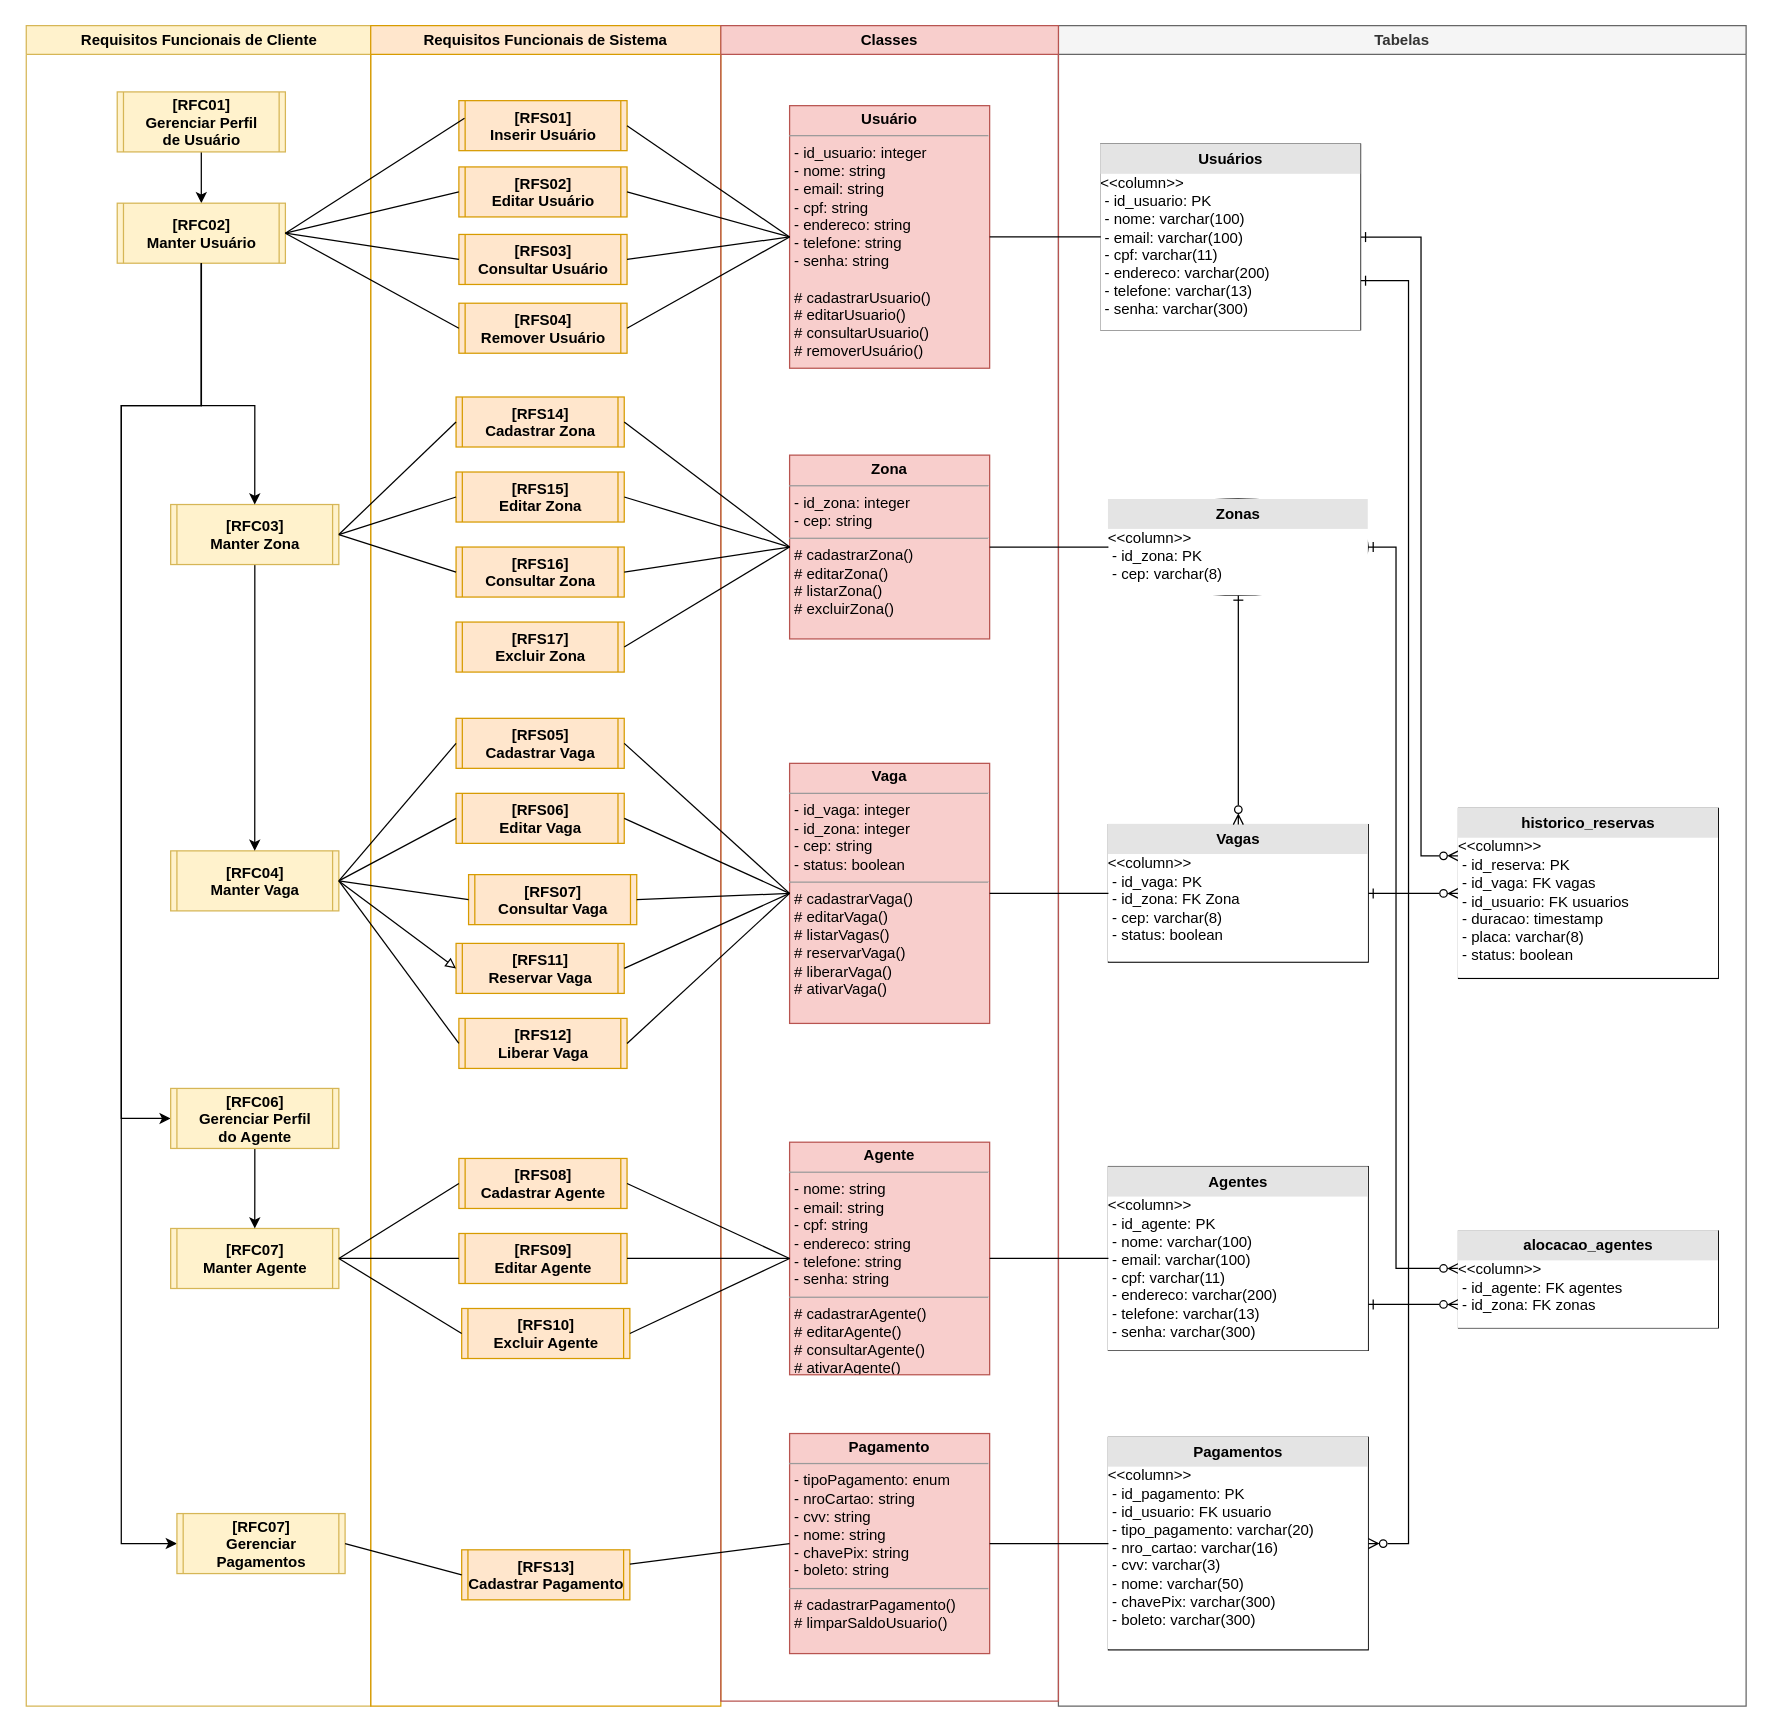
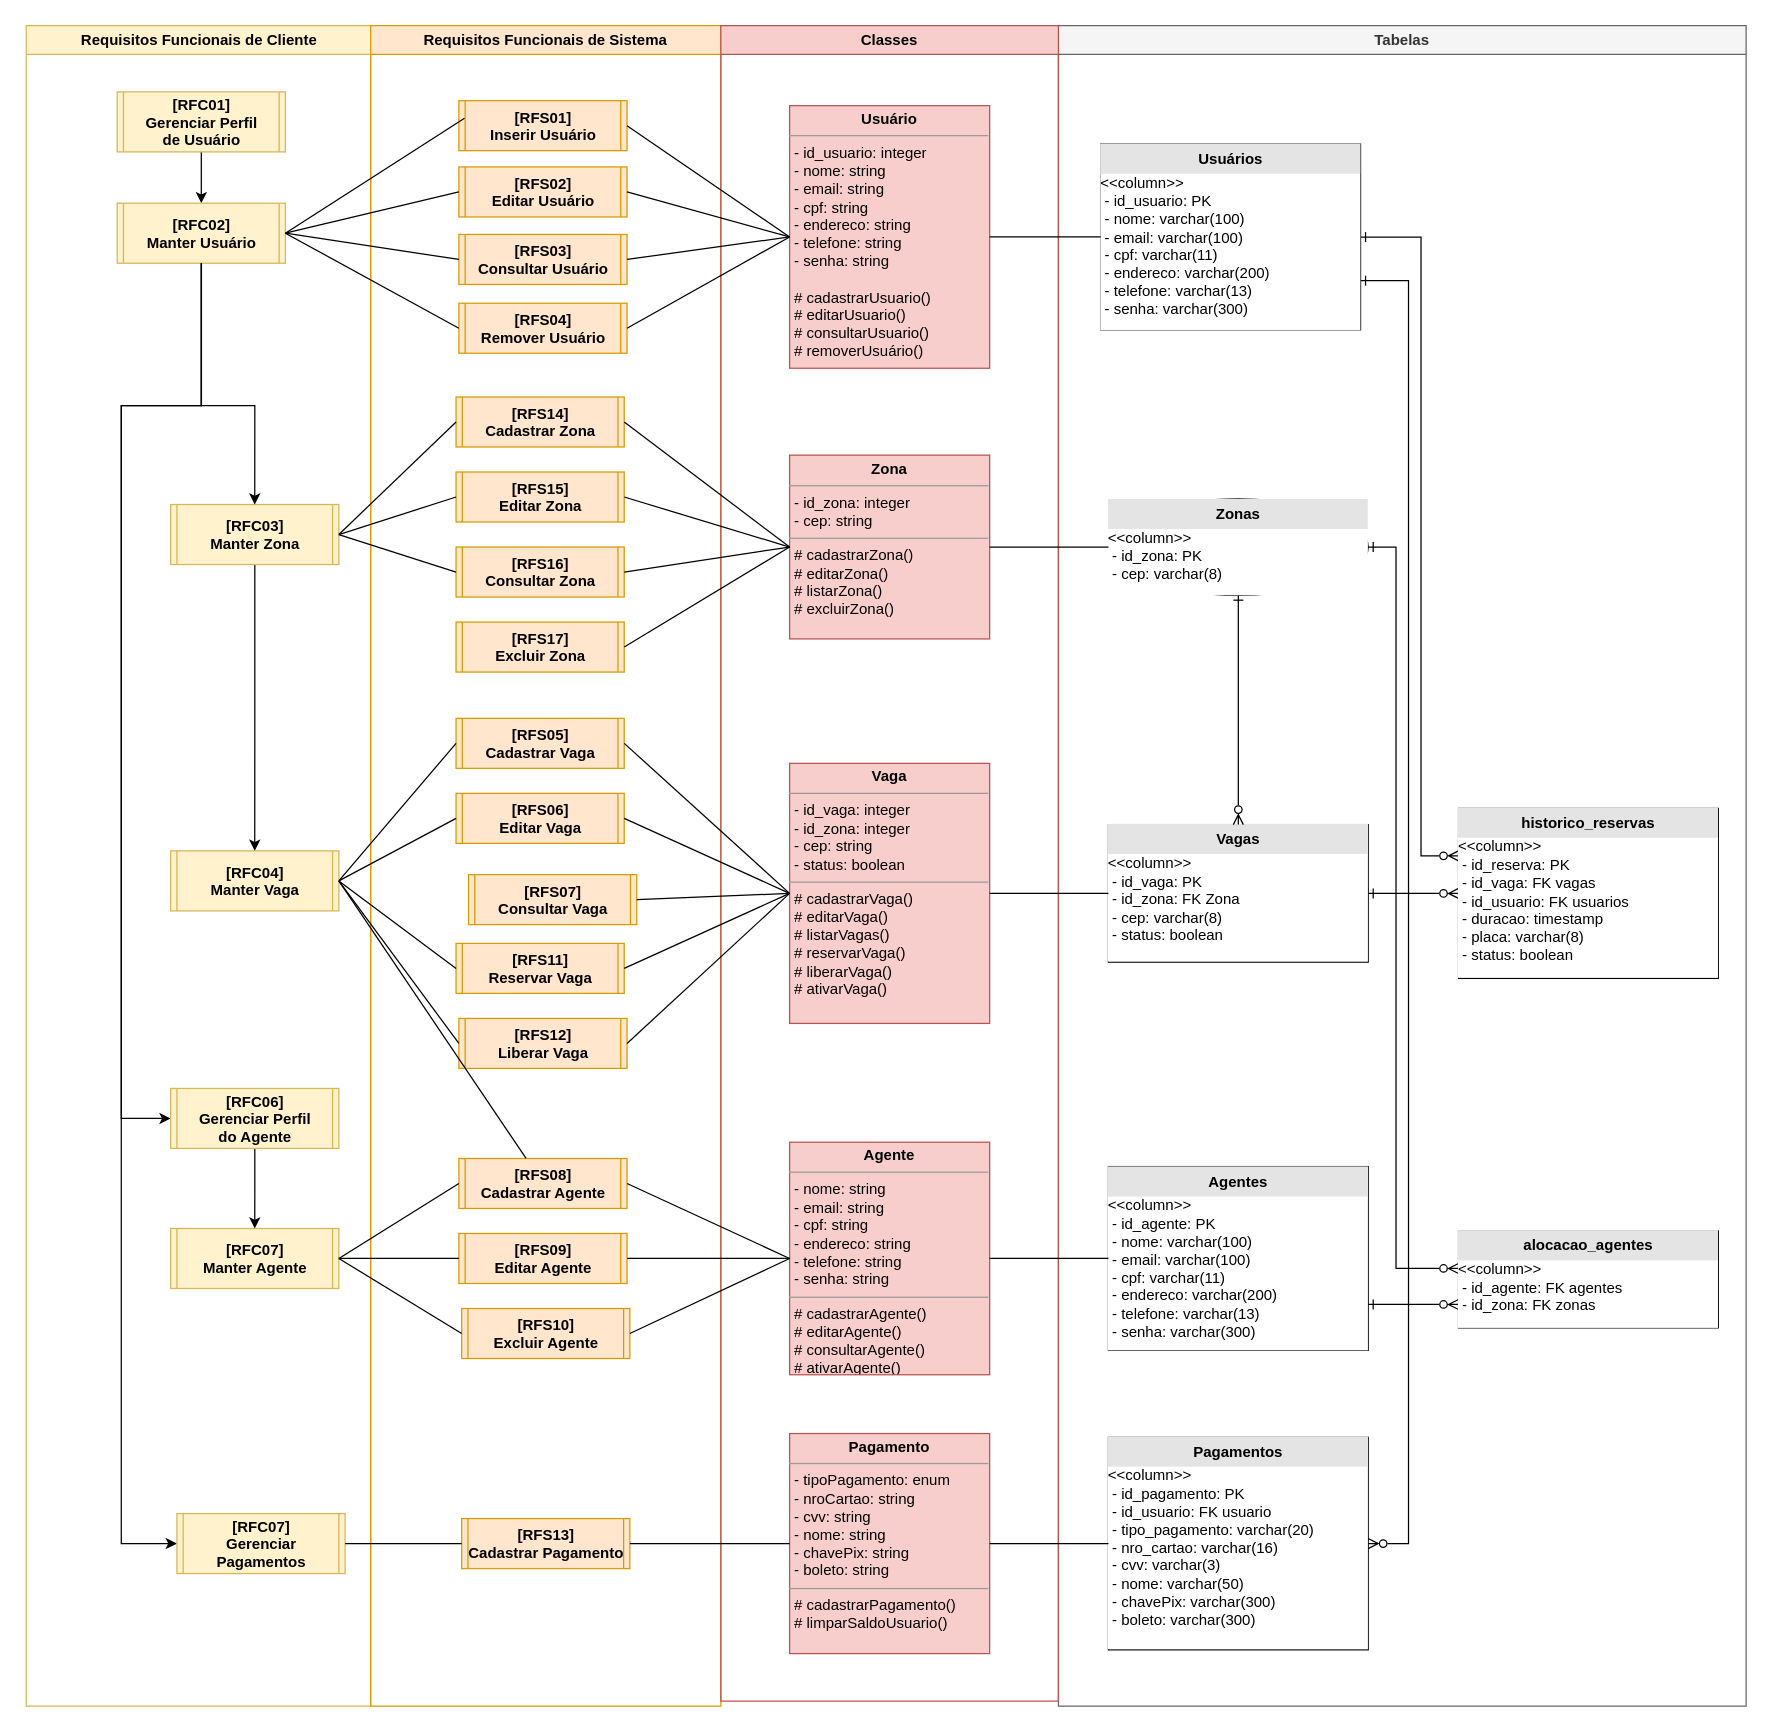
(405, 890) -> (449, 1044)
(447, 961) -> (450, 964)
(546, 1574) -> (546, 1543)
